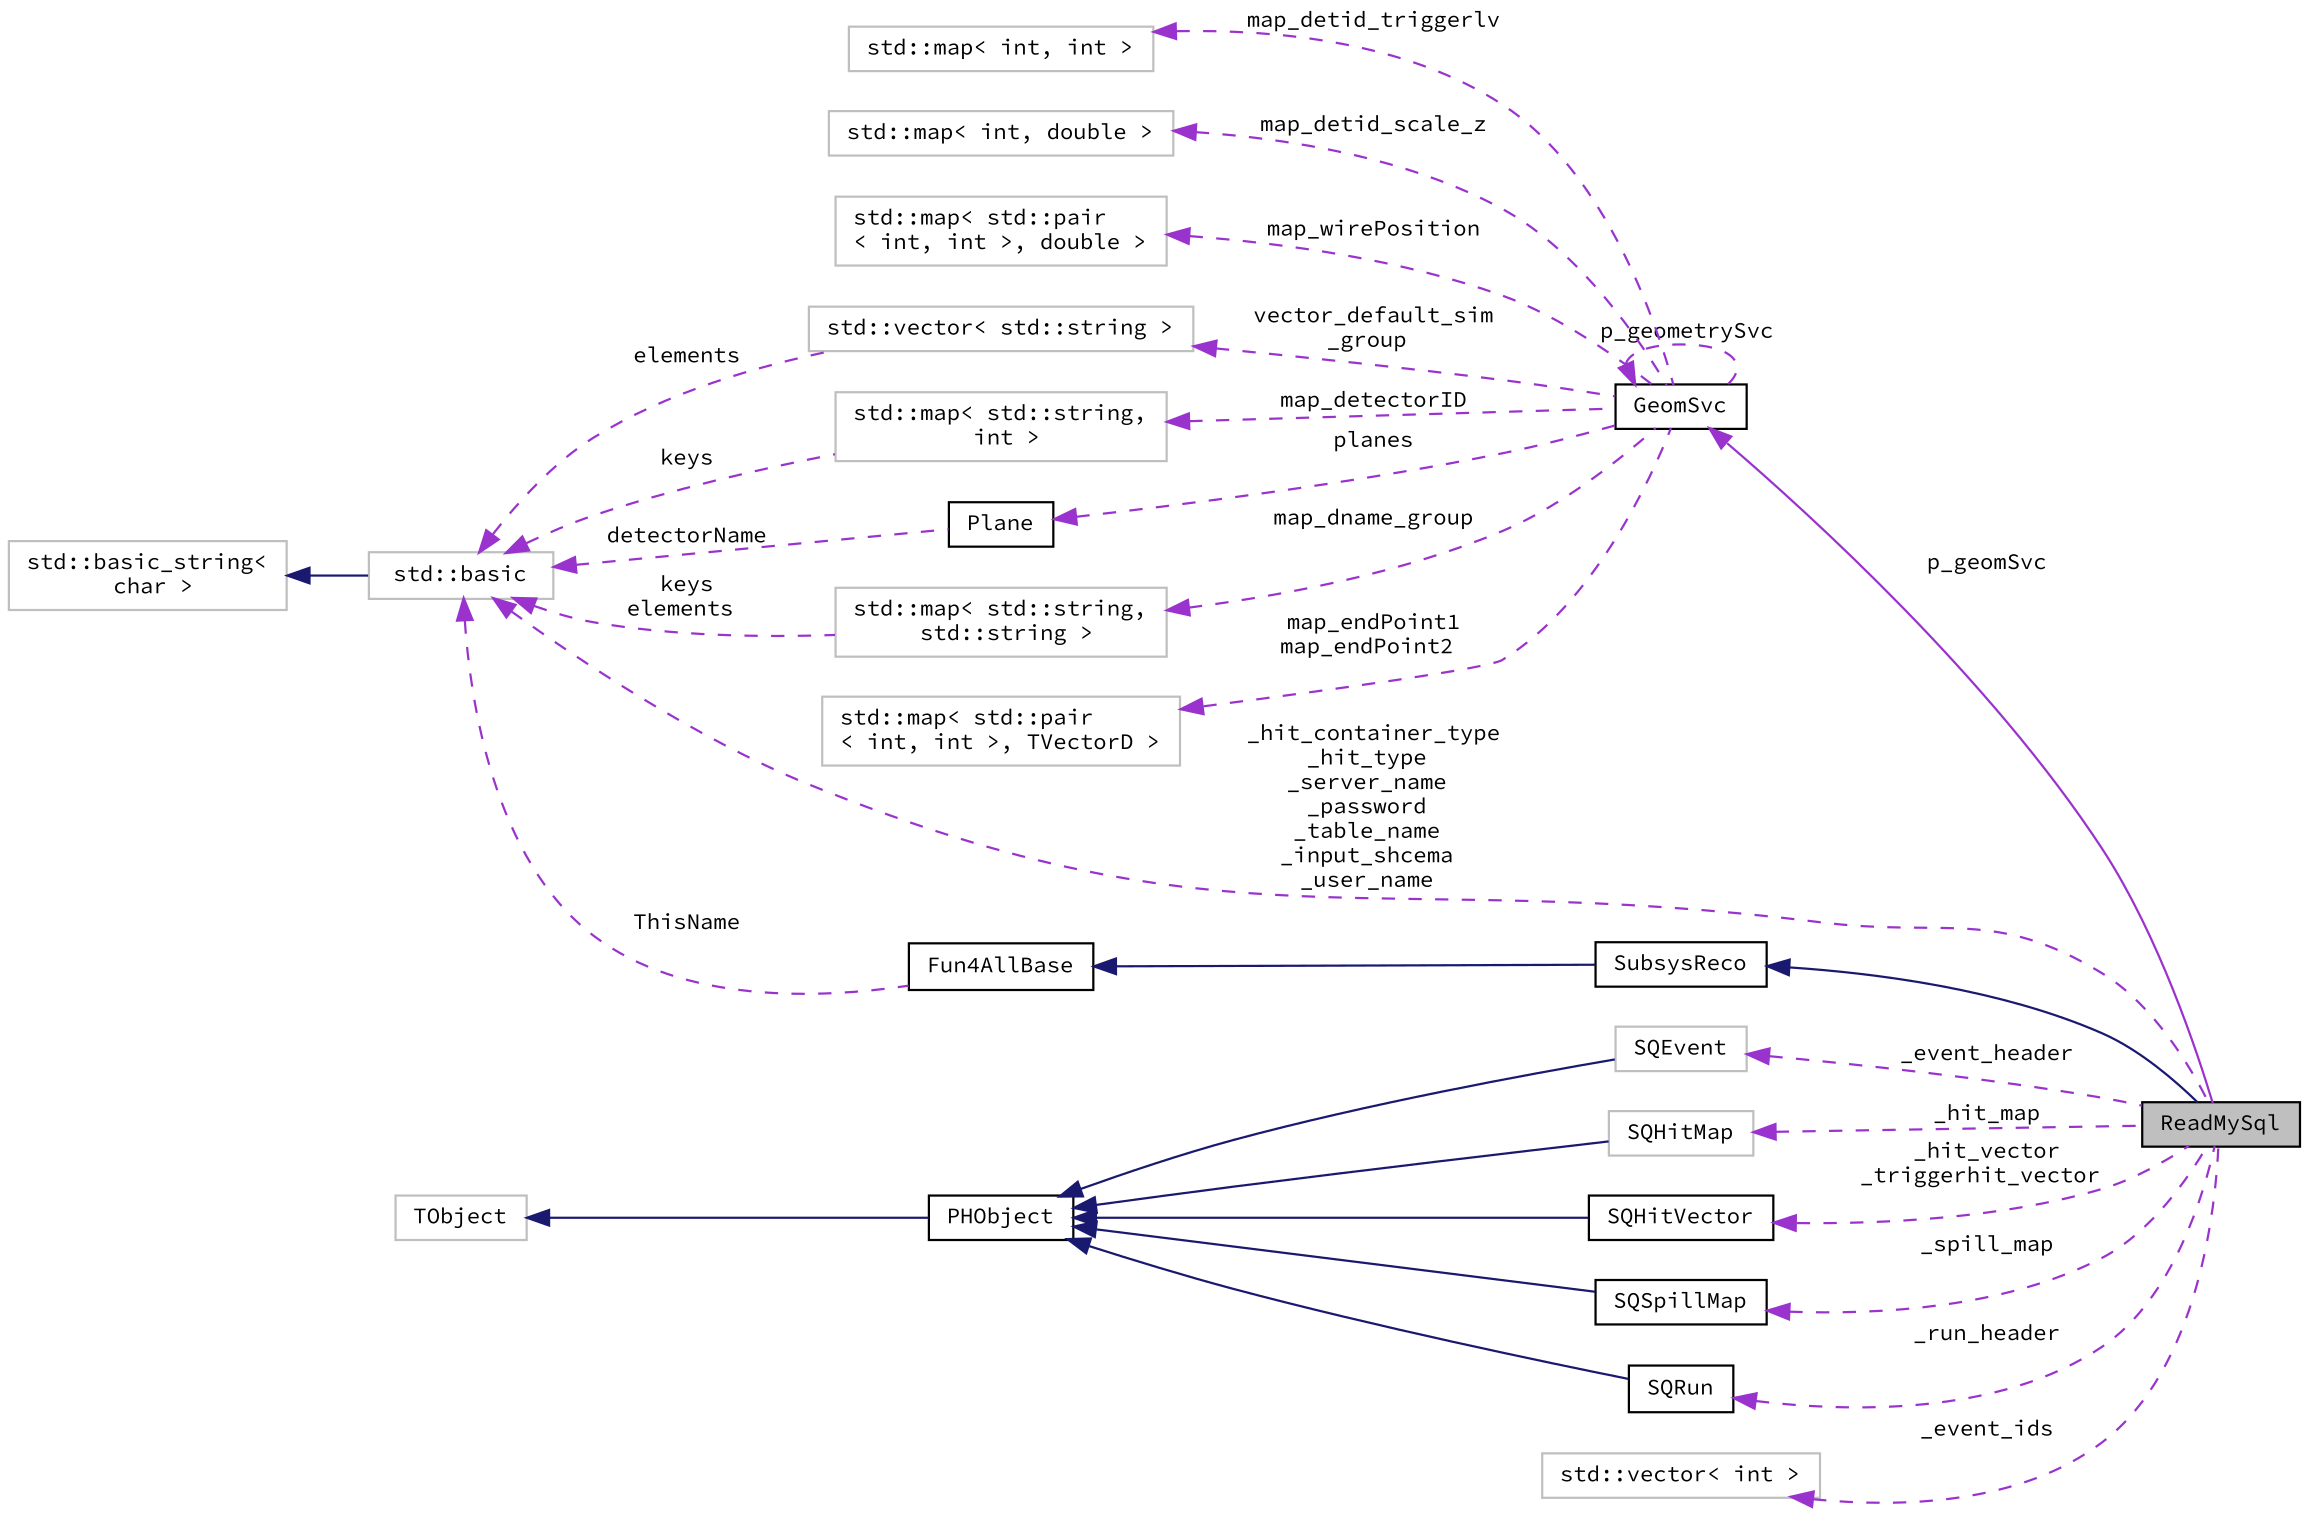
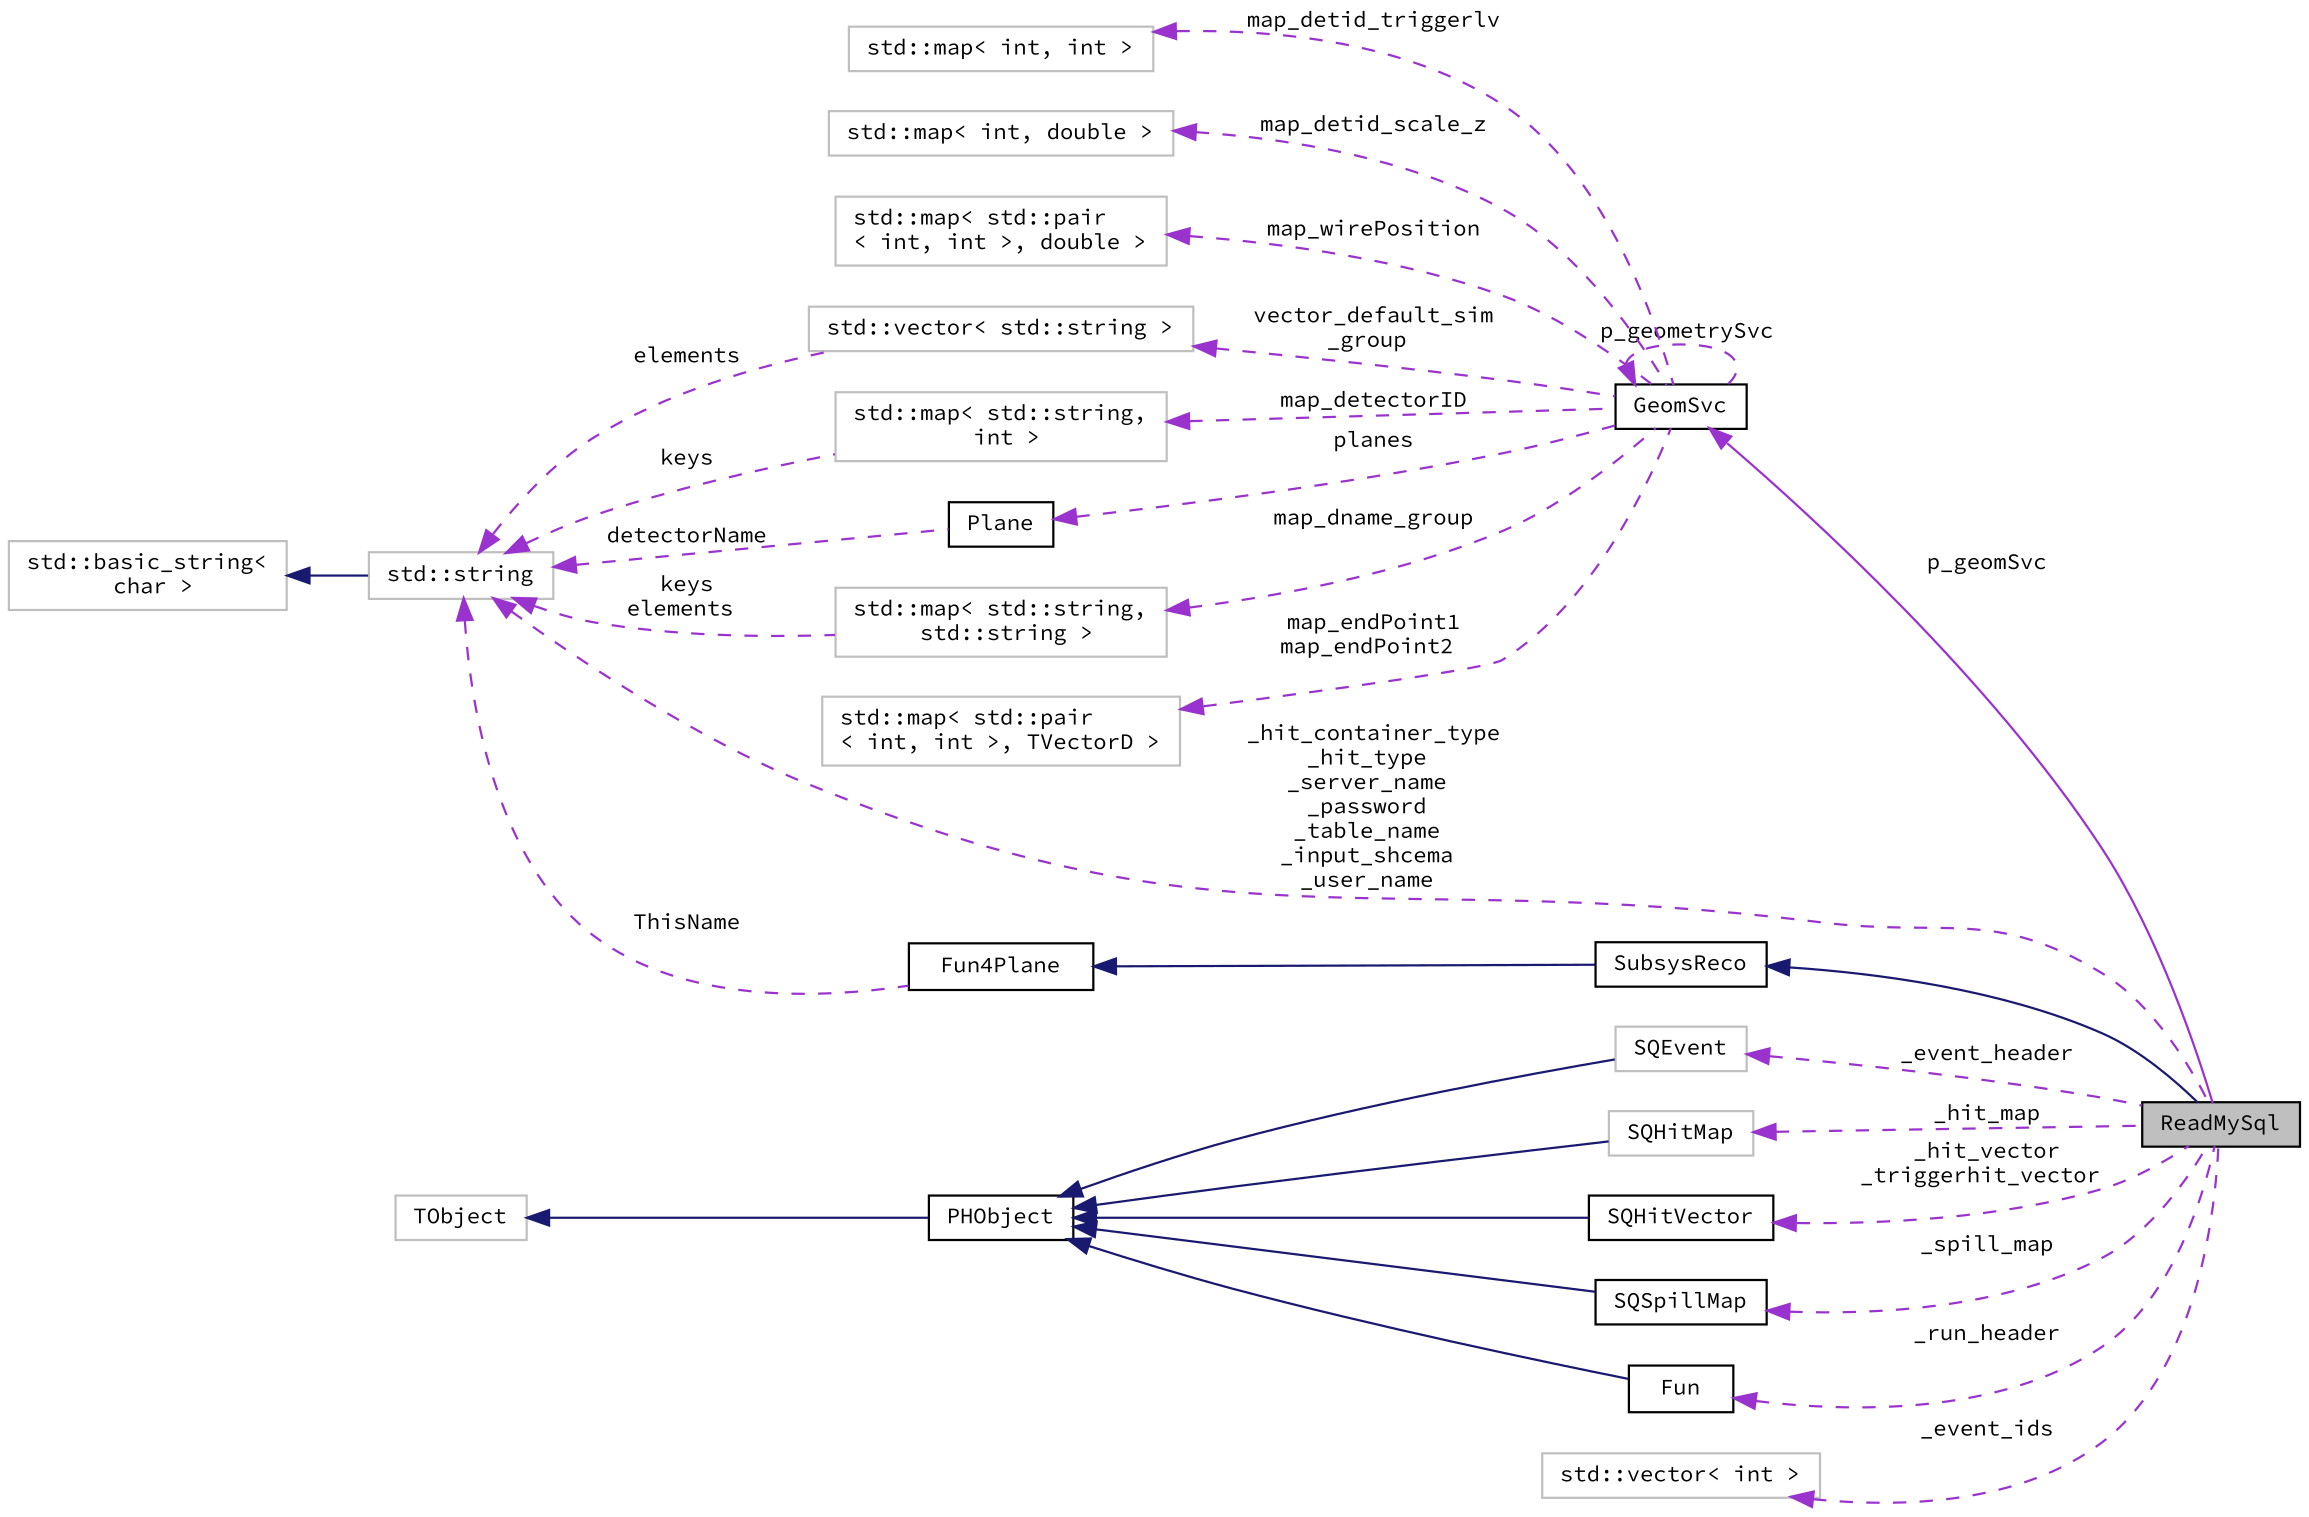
(461, 576) -> (461, 576)
(1001, 967) -> (1001, 967)
(1681, 1389) -> (1681, 1389)
